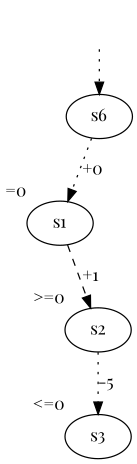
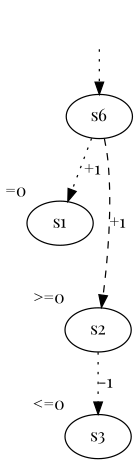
(93, 170) -> (93, 170)
(77, 271) -> (110, 217)
(106, 383) -> (106, 383)
